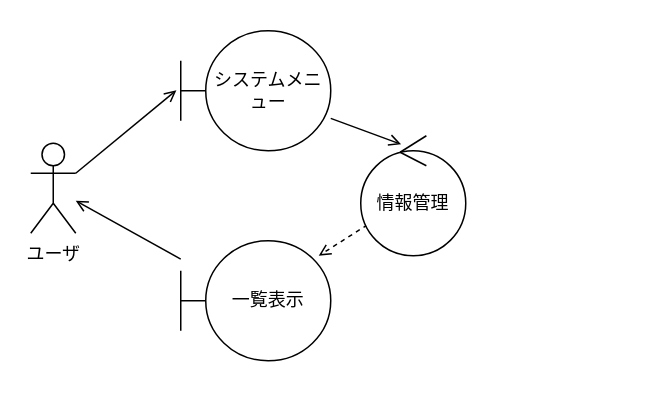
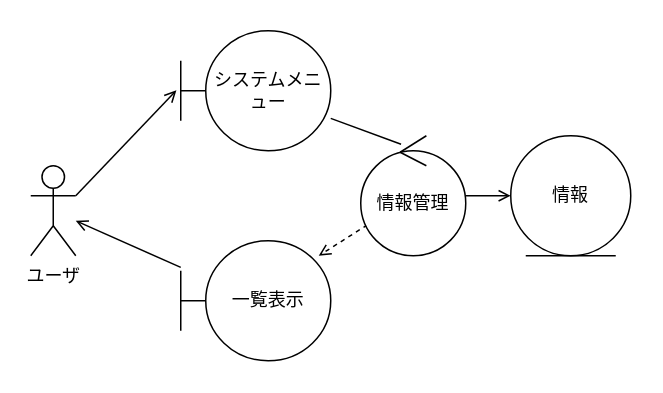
(395, 142) -> (396, 143)
(53, 188) -> (53, 211)
none -> (486, 196)
none -> (571, 196)
